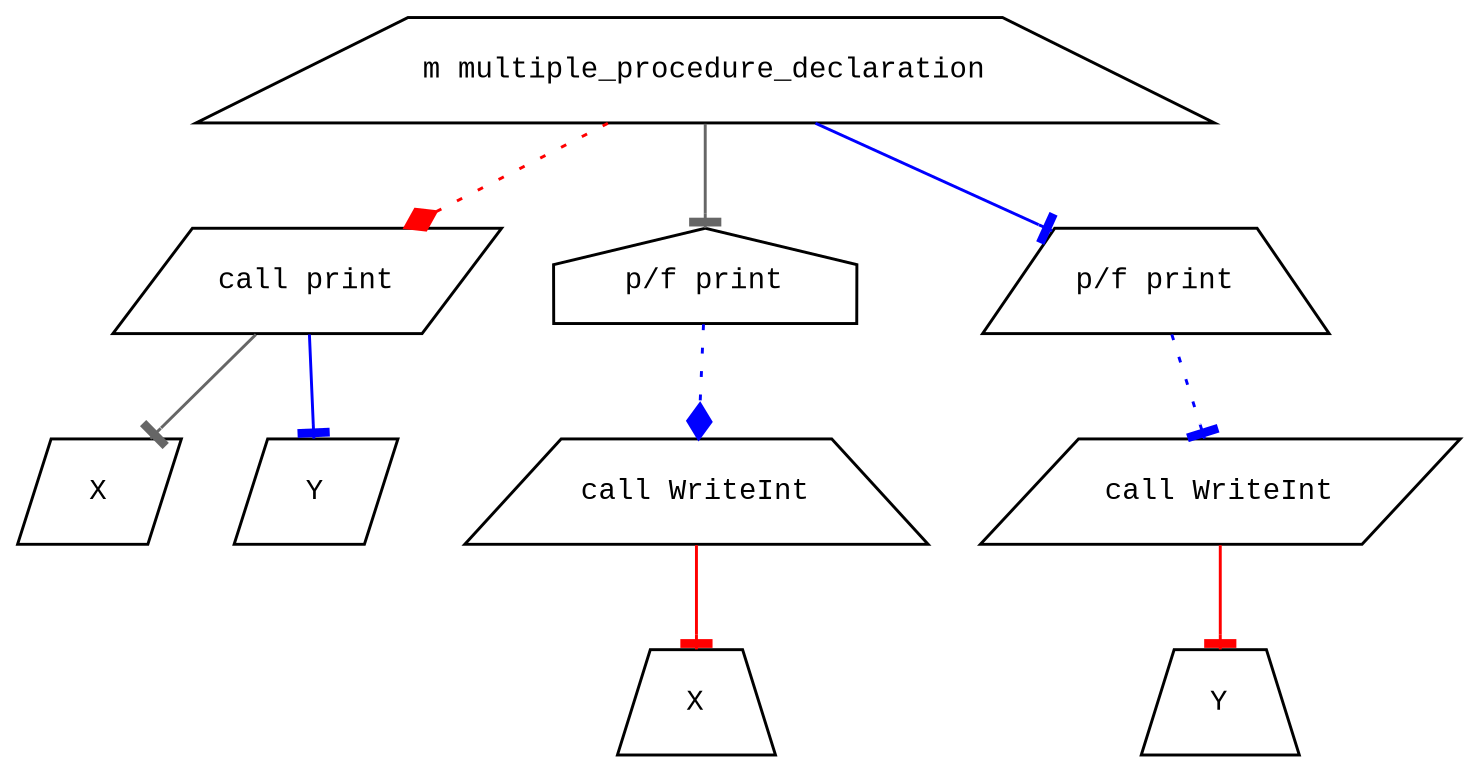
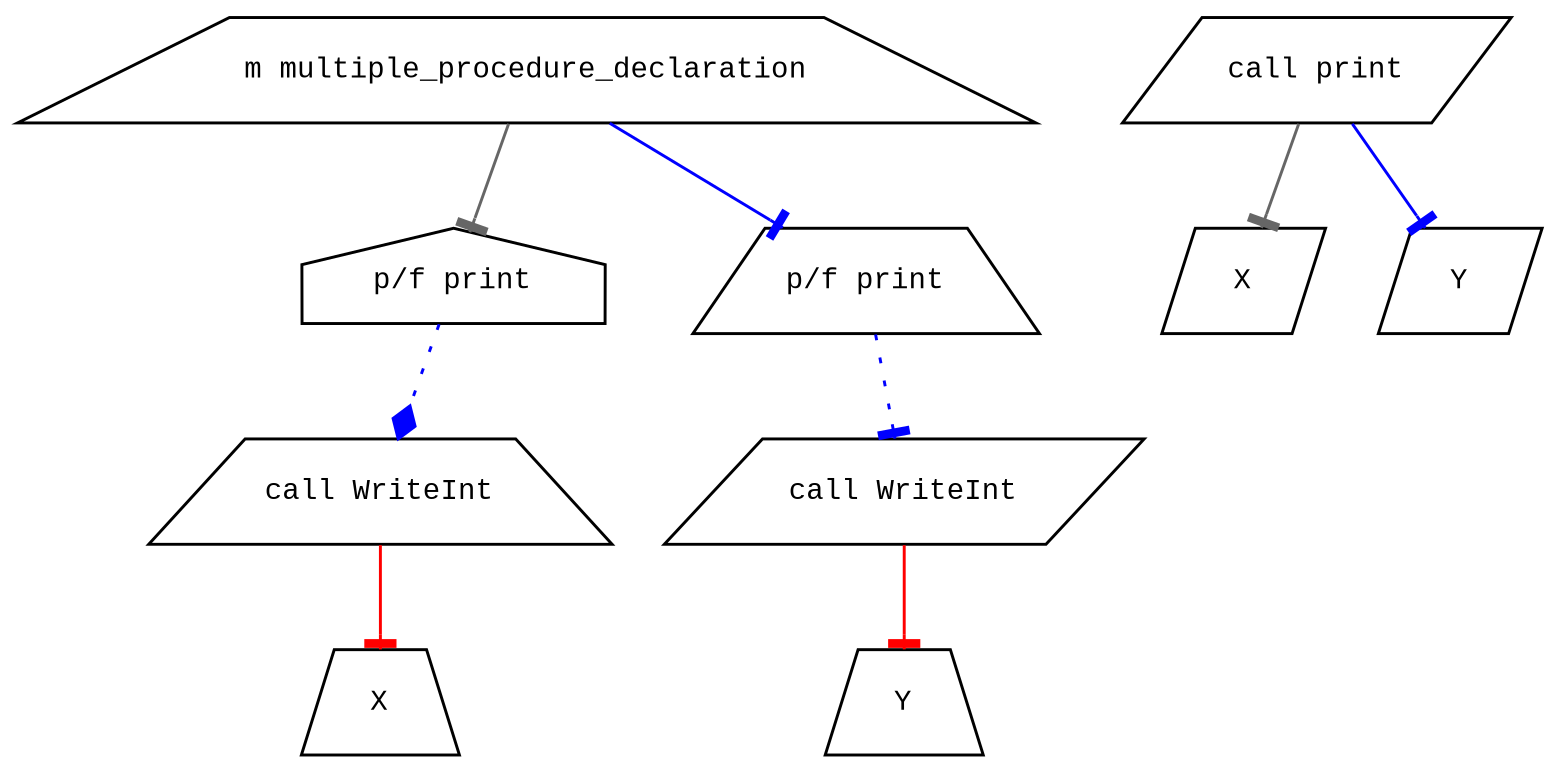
(522, 167) -> none
